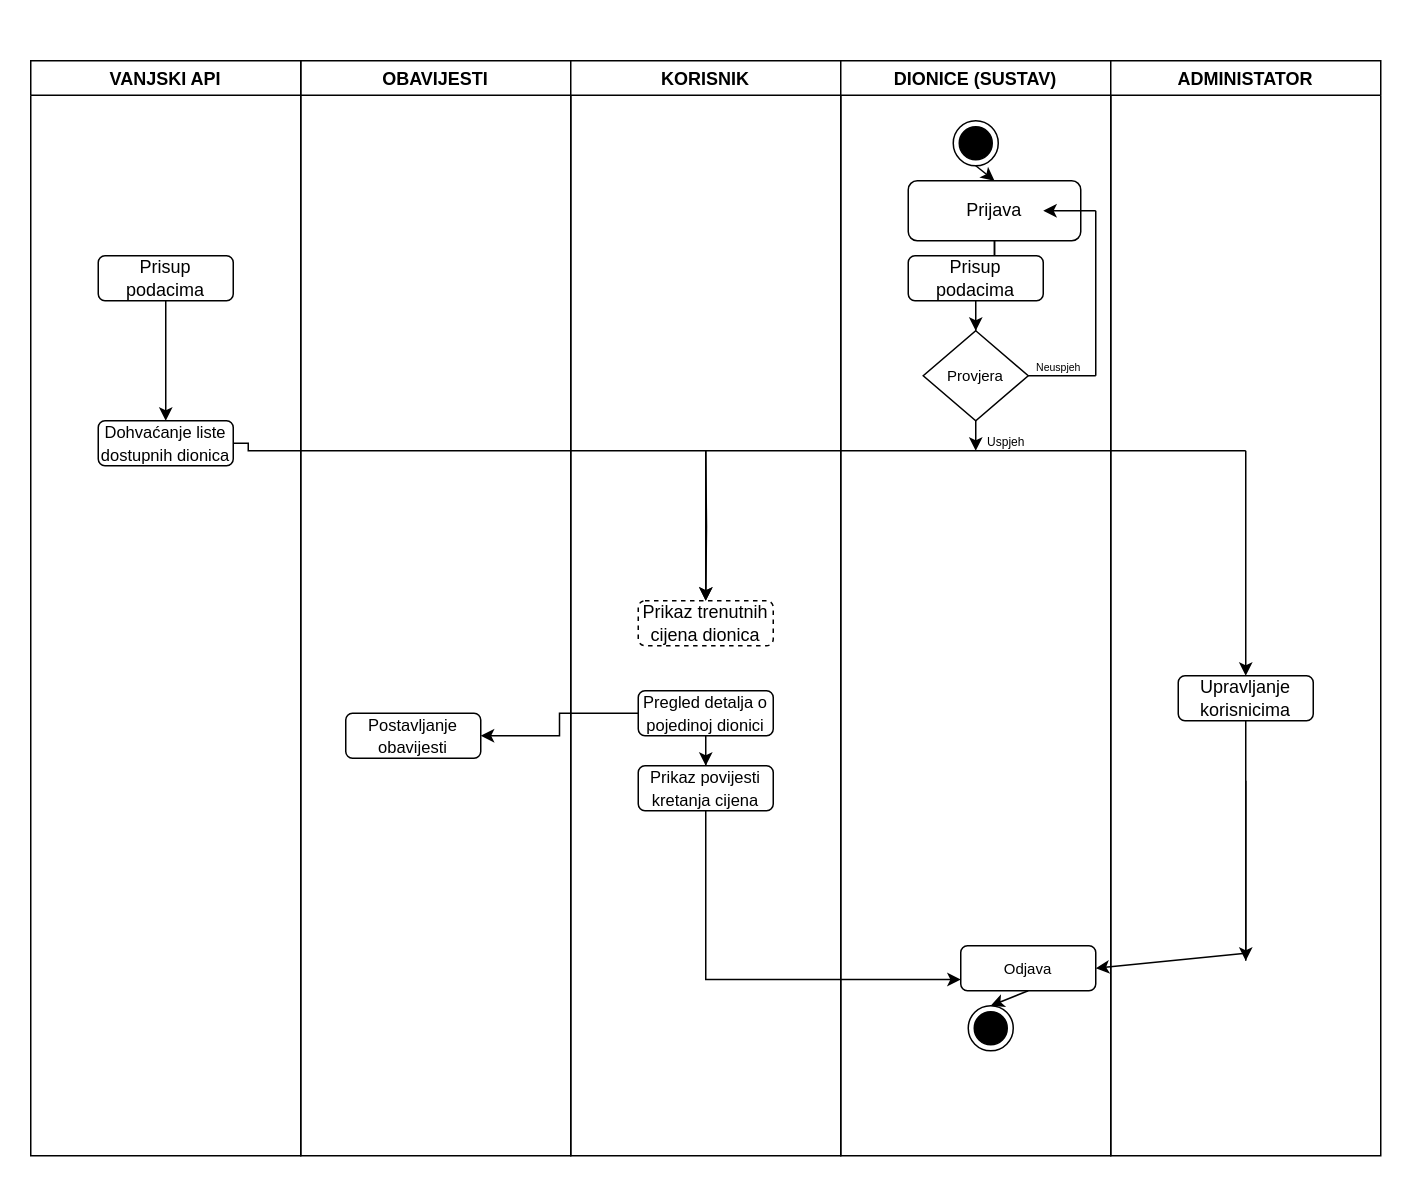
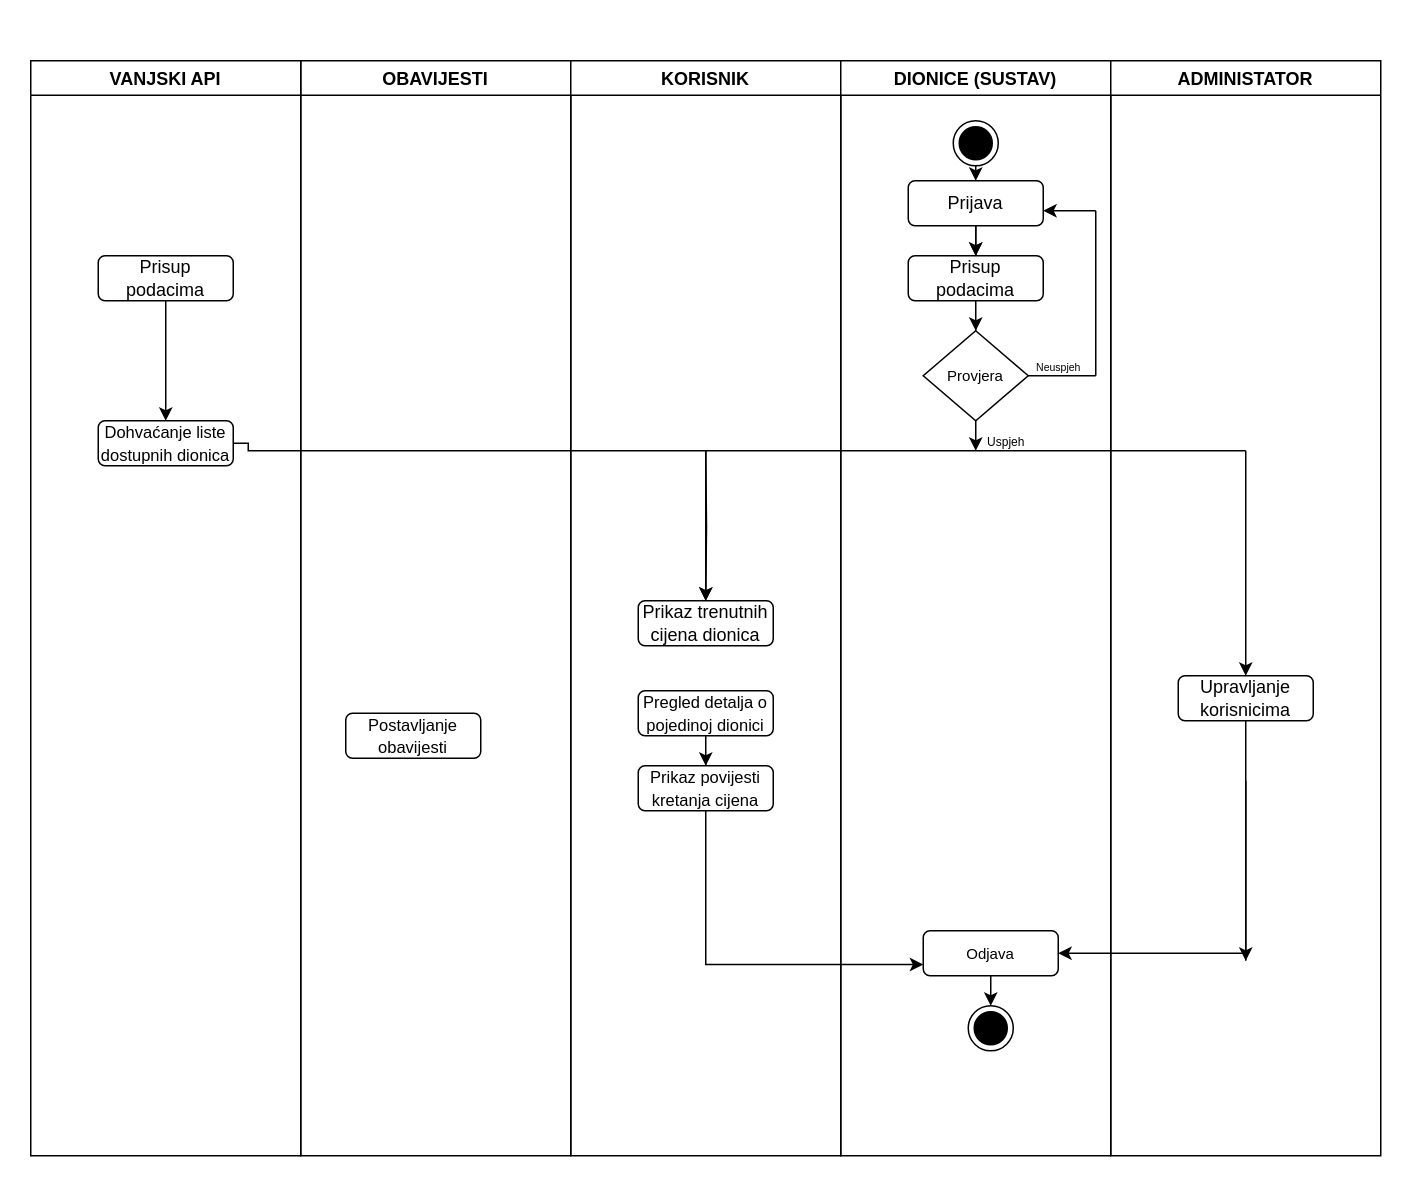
(995, 211) -> (976, 203)
(706, 623) -> (706, 623)
(560, 719) -> none
(1028, 968) -> (991, 953)
